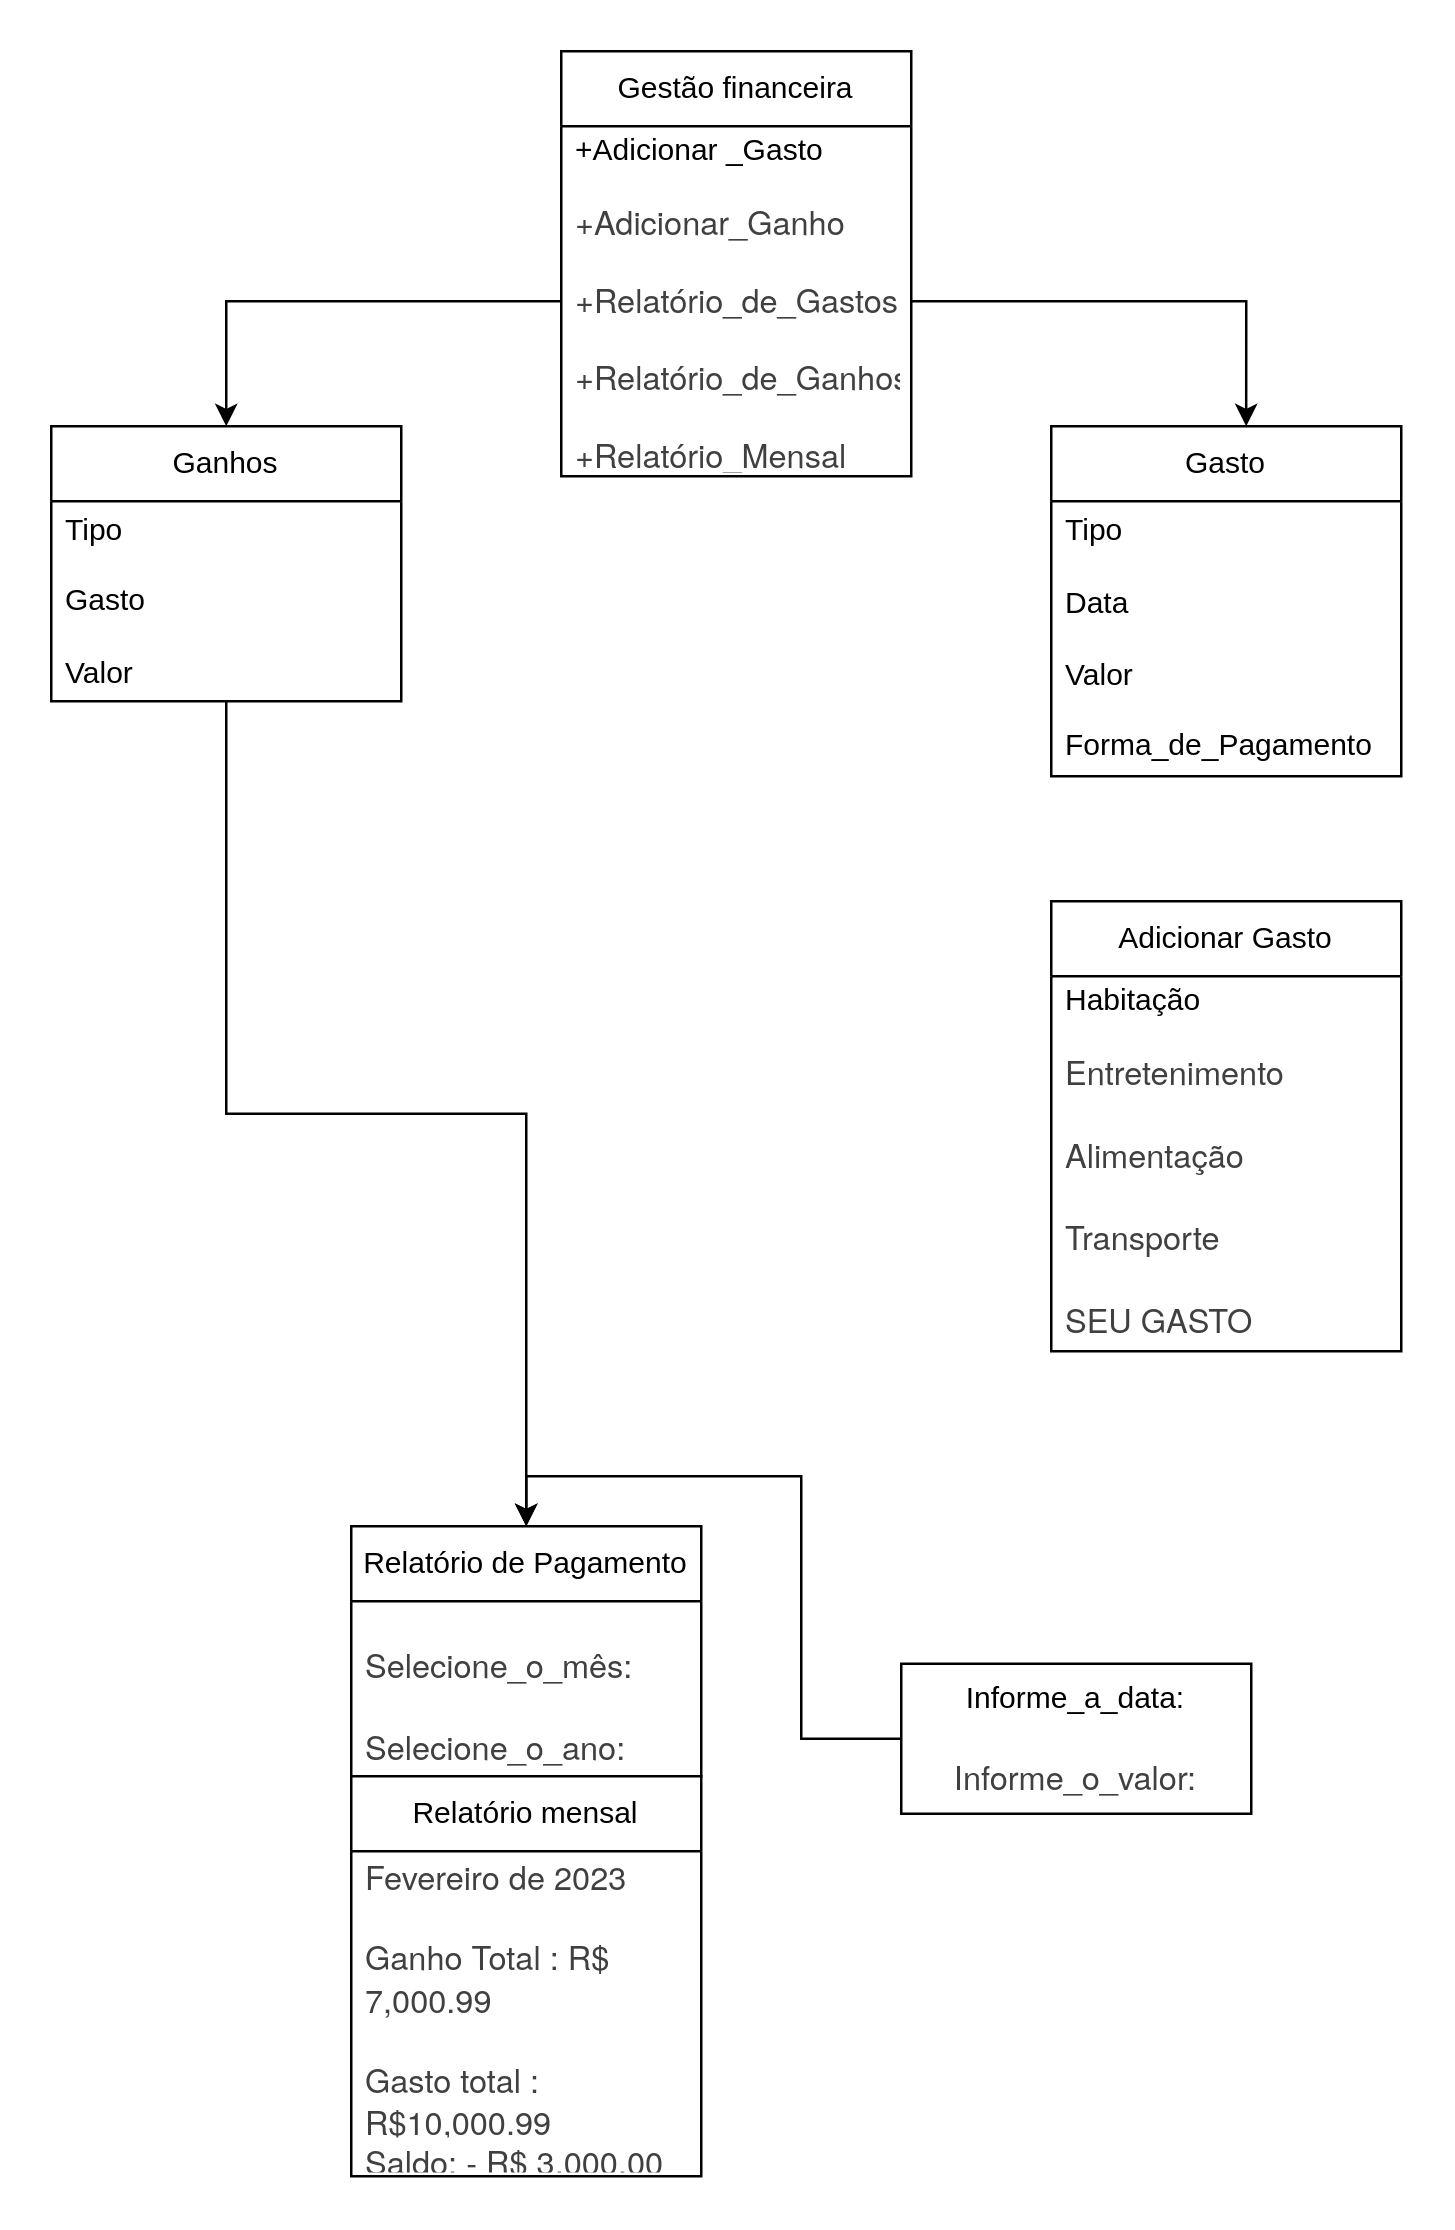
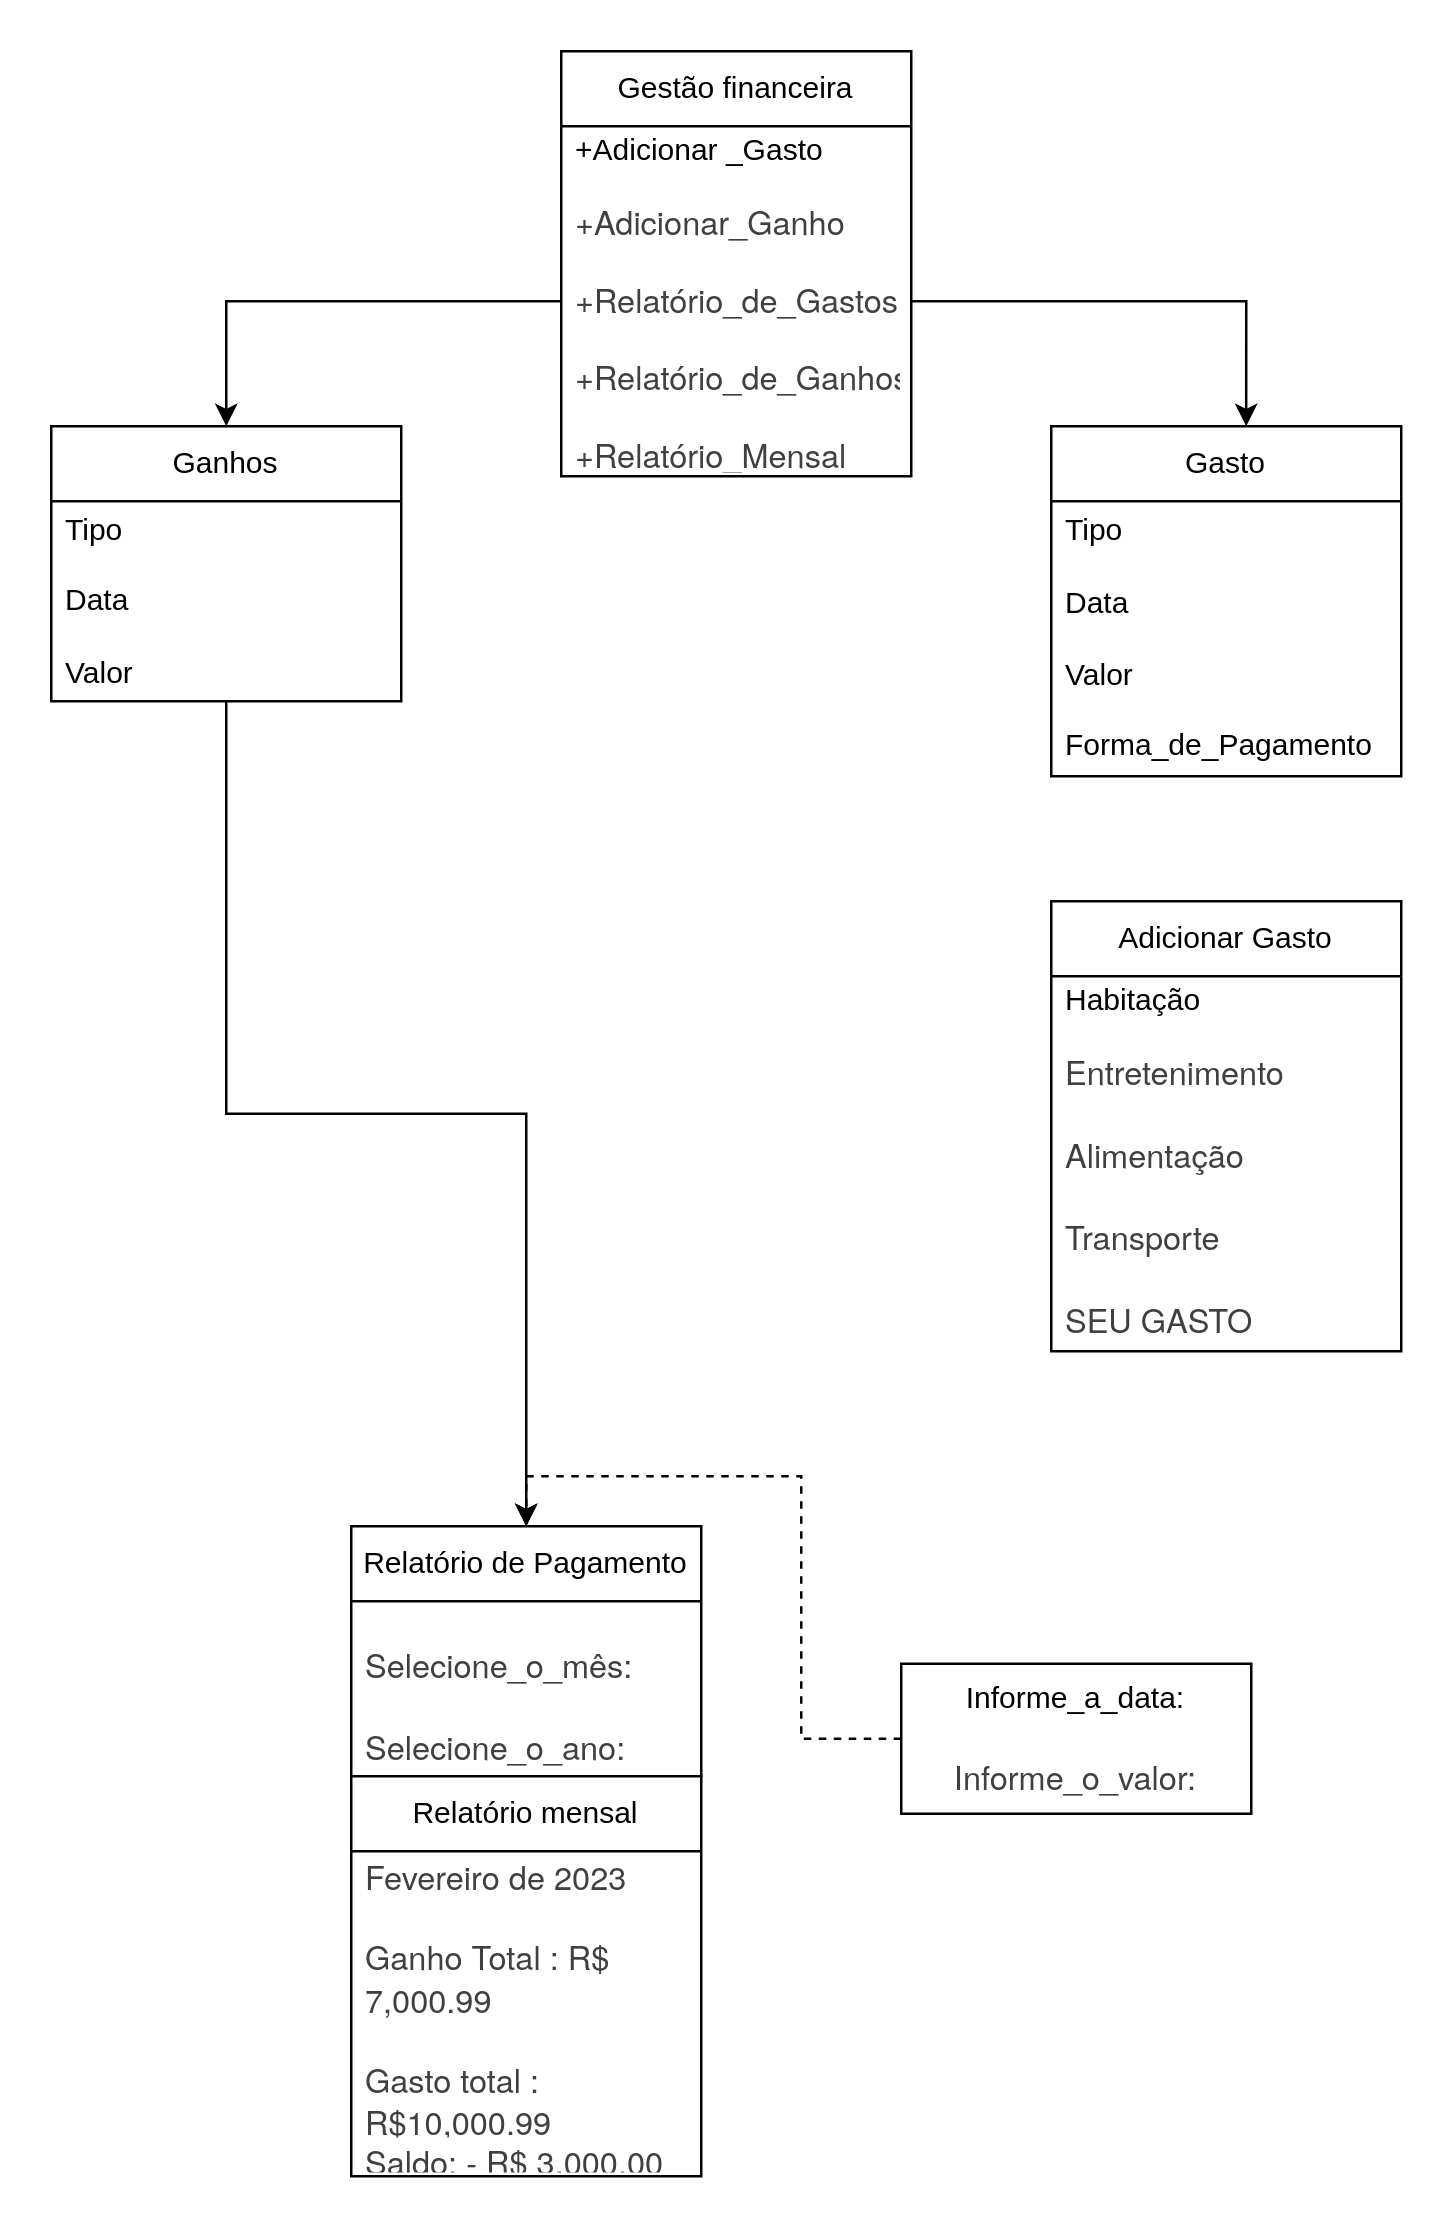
(108, 601) -> (104, 601)
(801, 1522) -> (801, 1522)
